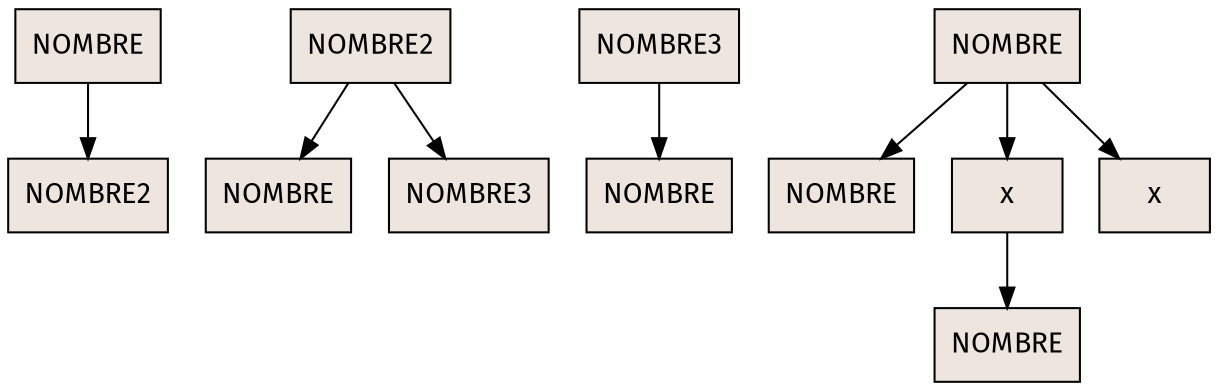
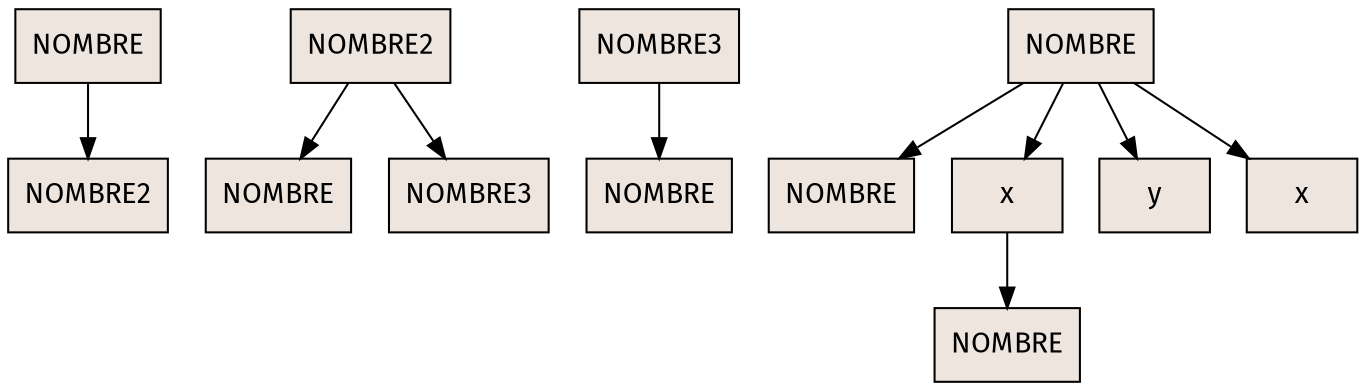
none -> (1155, 196)
